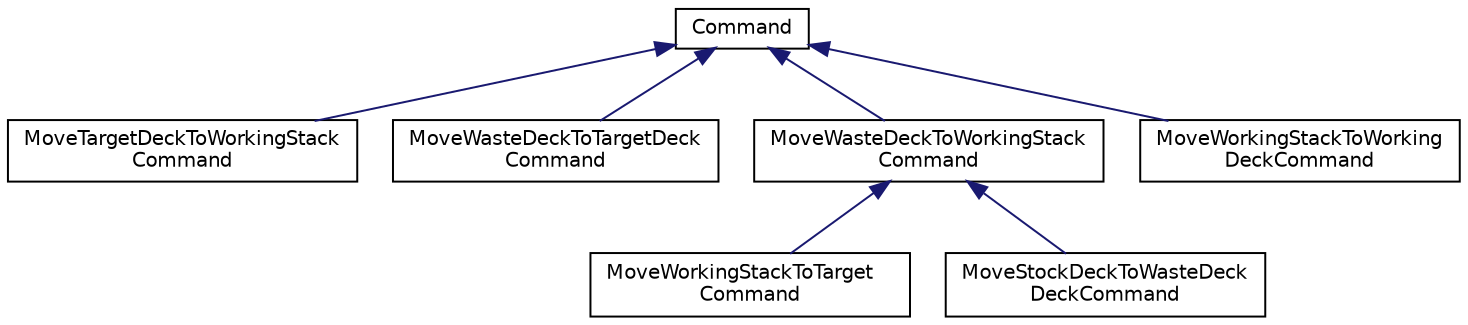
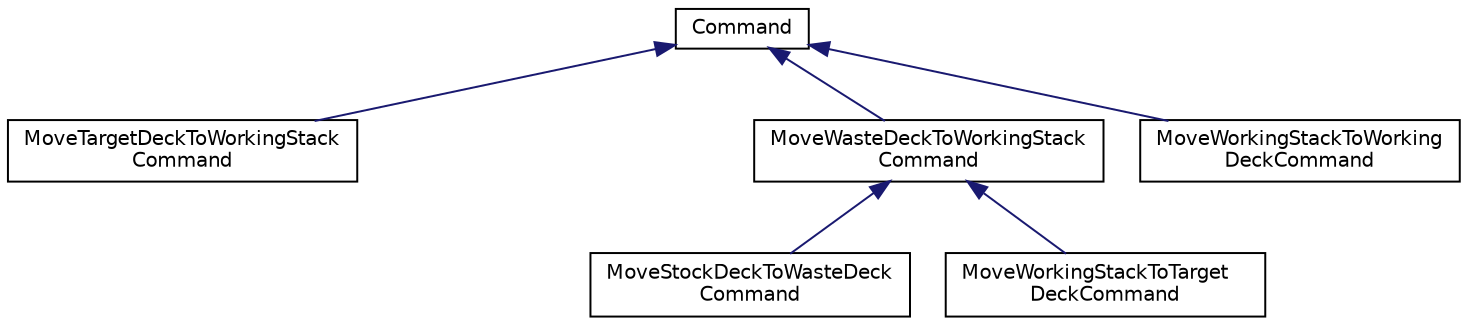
(556, 151) -> none
(750, 285) -> (750, 285)
(1105, 285) -> (1105, 285)
